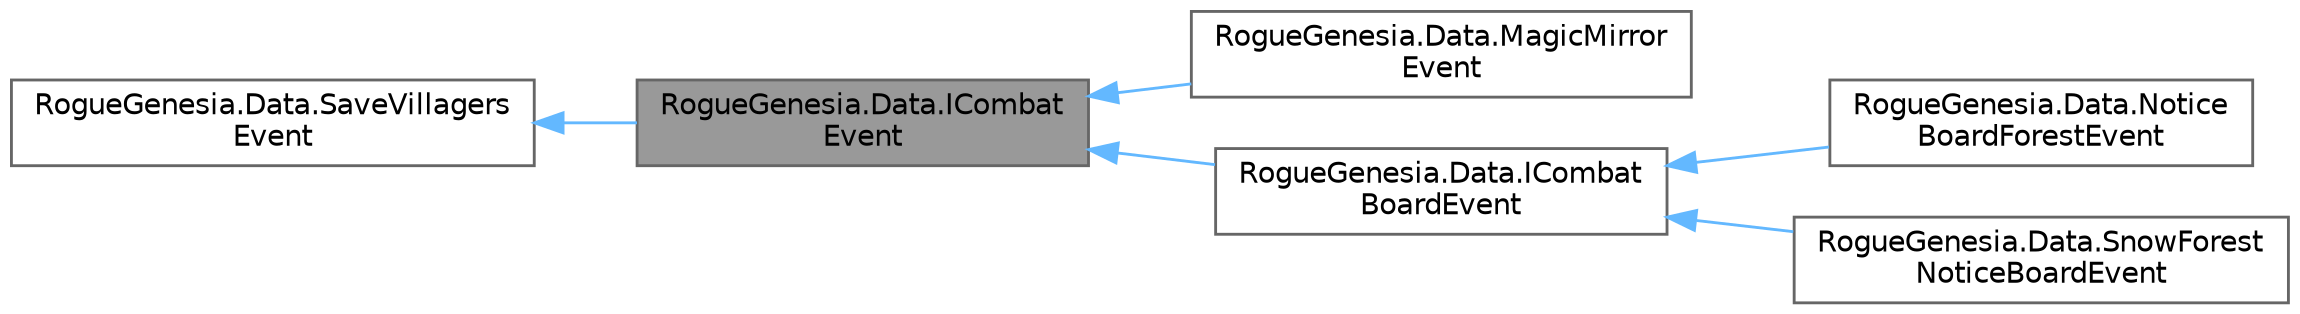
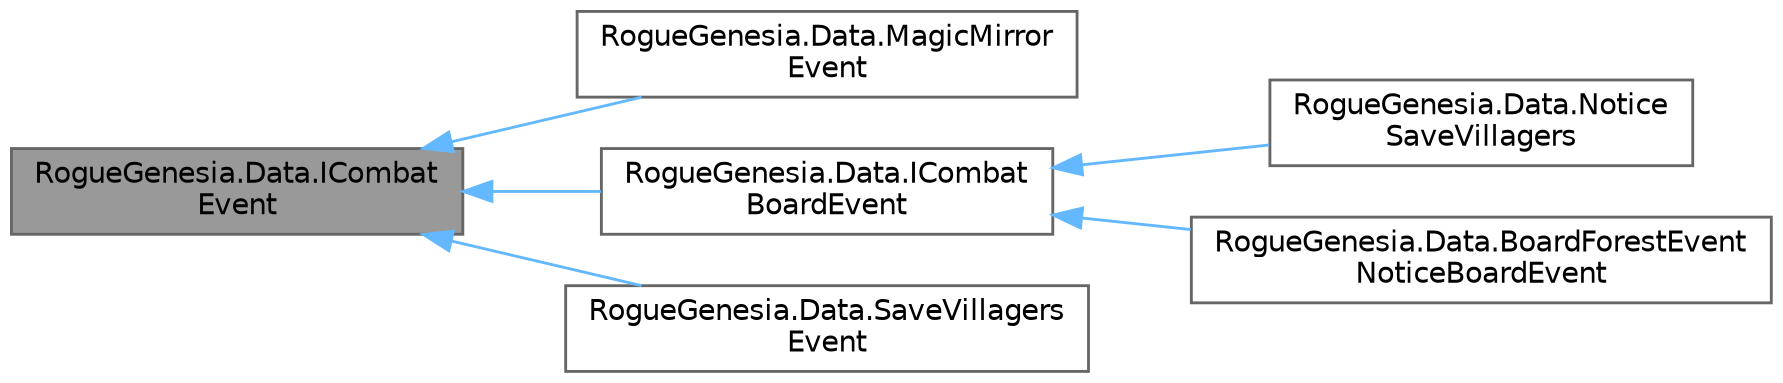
(600, 123) -> (547, 263)
(2041, 123) -> (1481, 123)
(2041, 260) -> (1481, 260)
